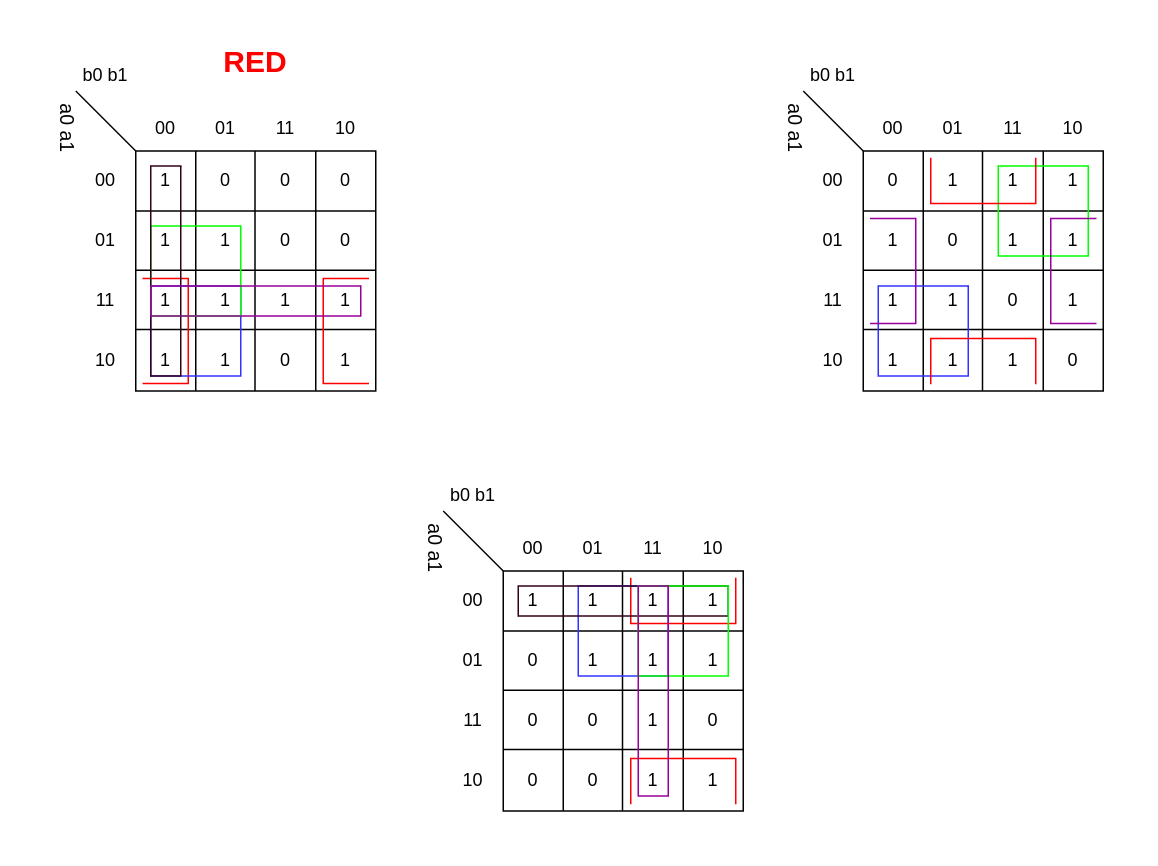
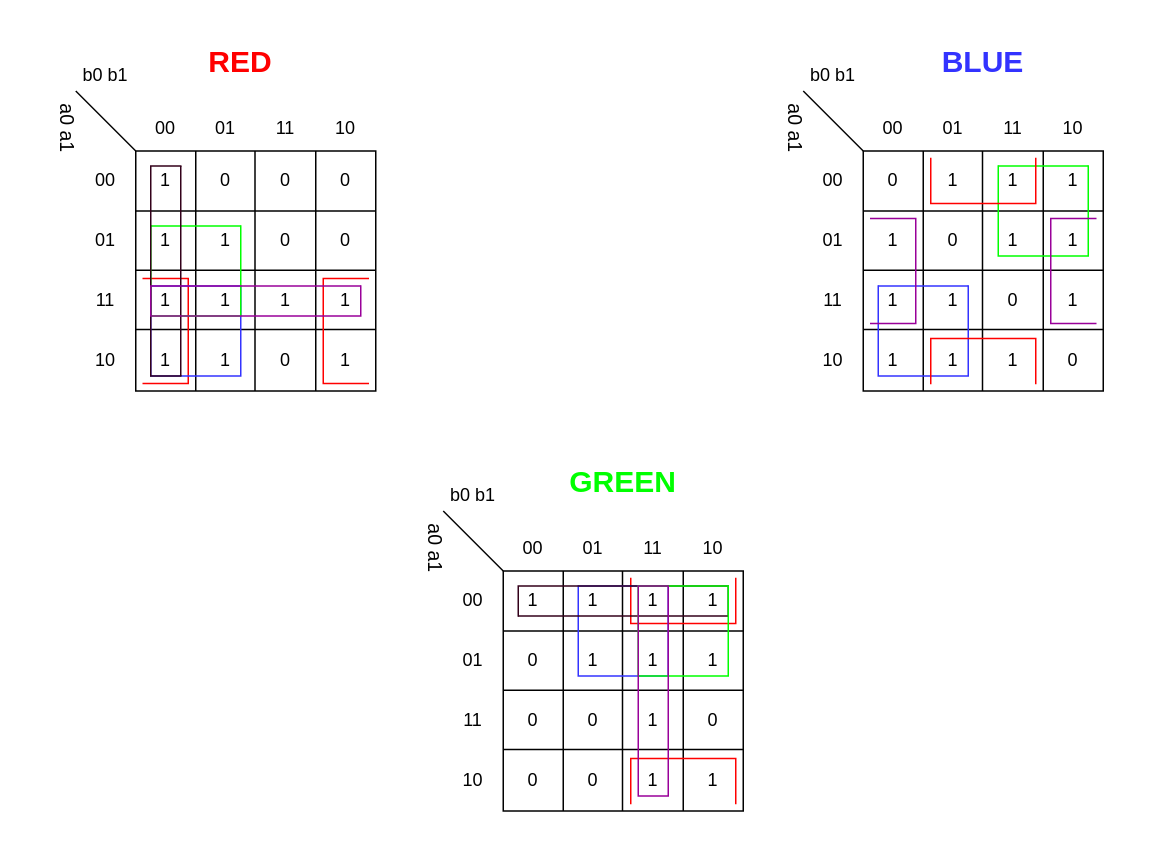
(256, 61) -> (241, 61)
none -> (983, 61)
none -> (623, 481)
